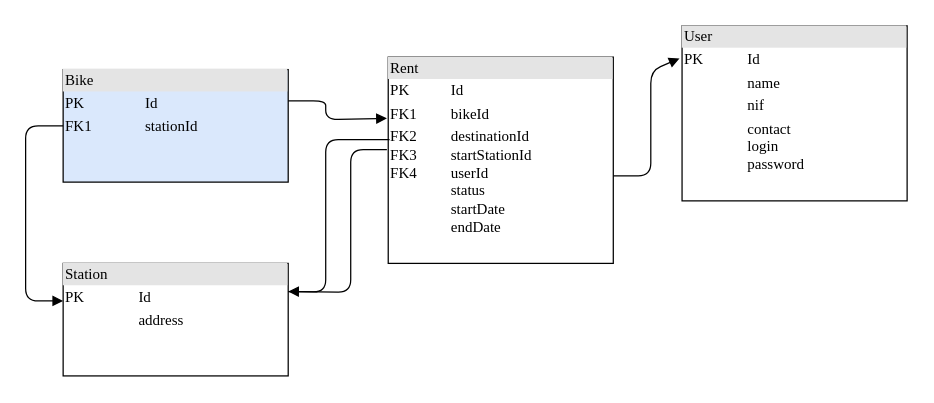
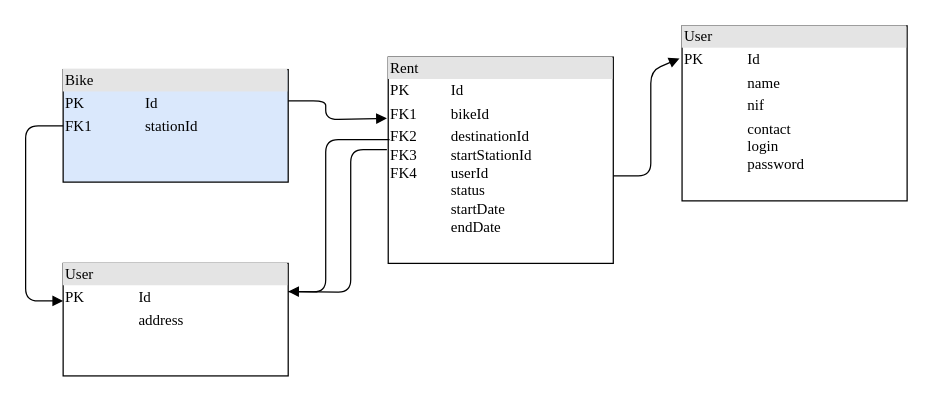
(93, 290) -> (93, 290)
